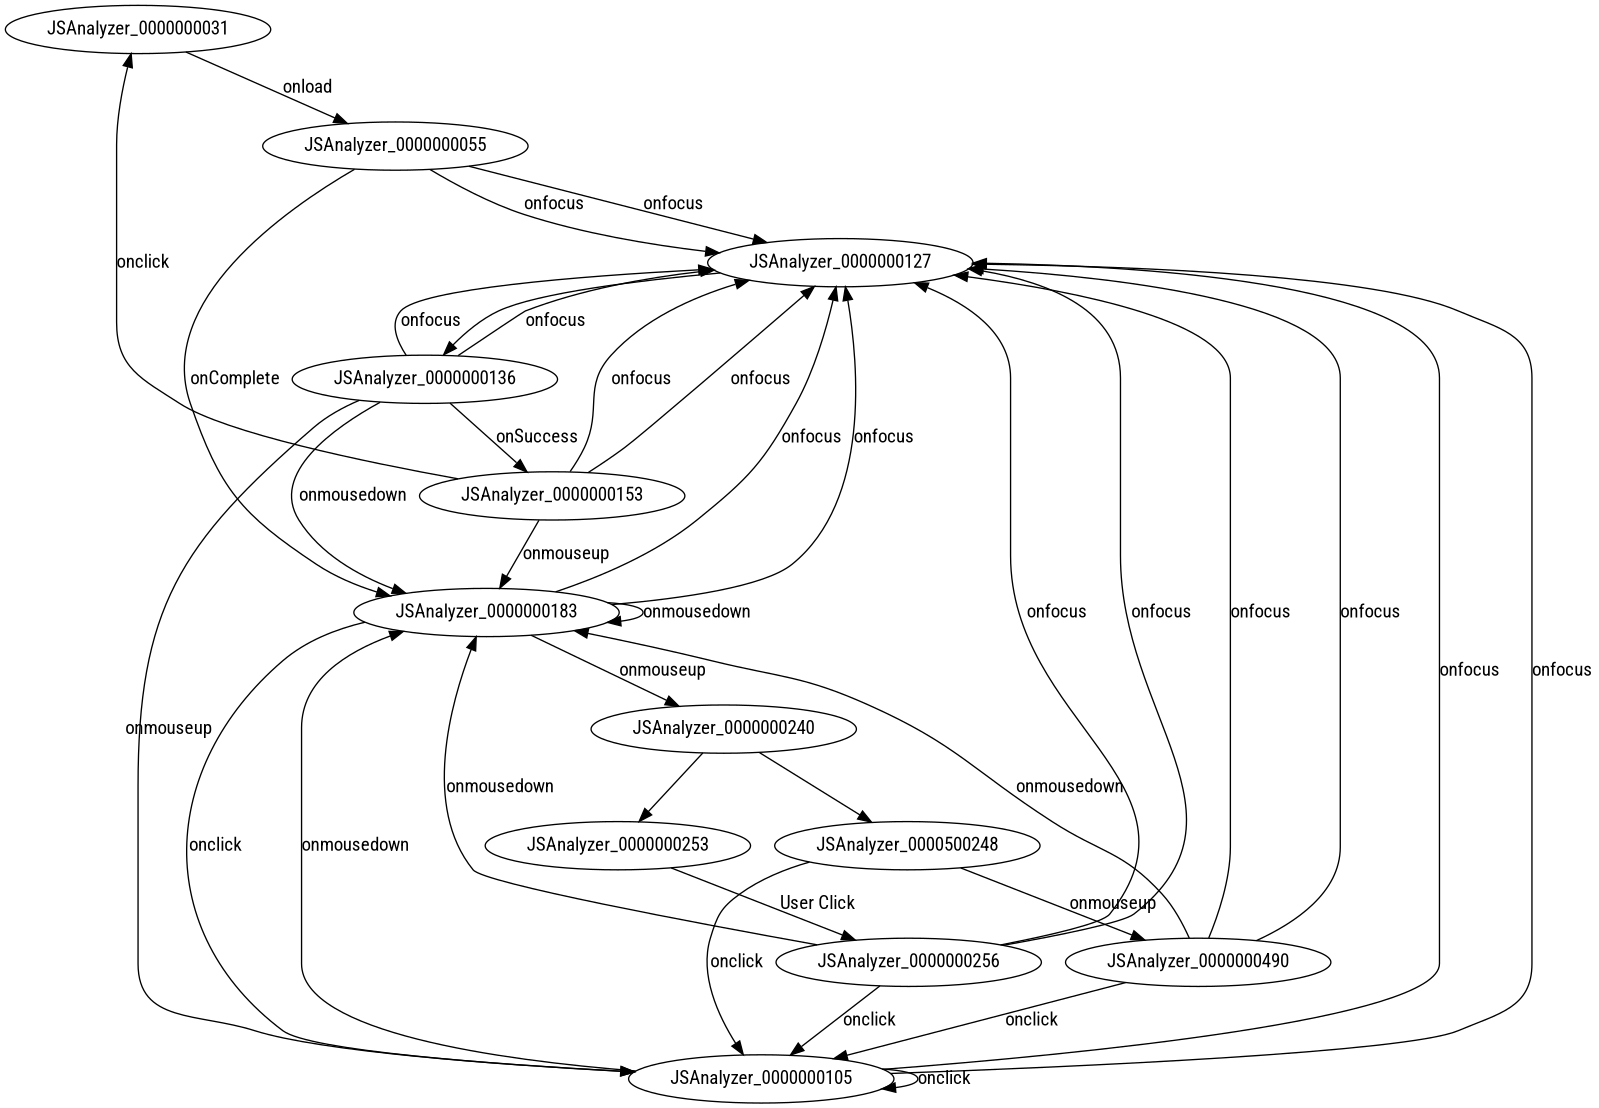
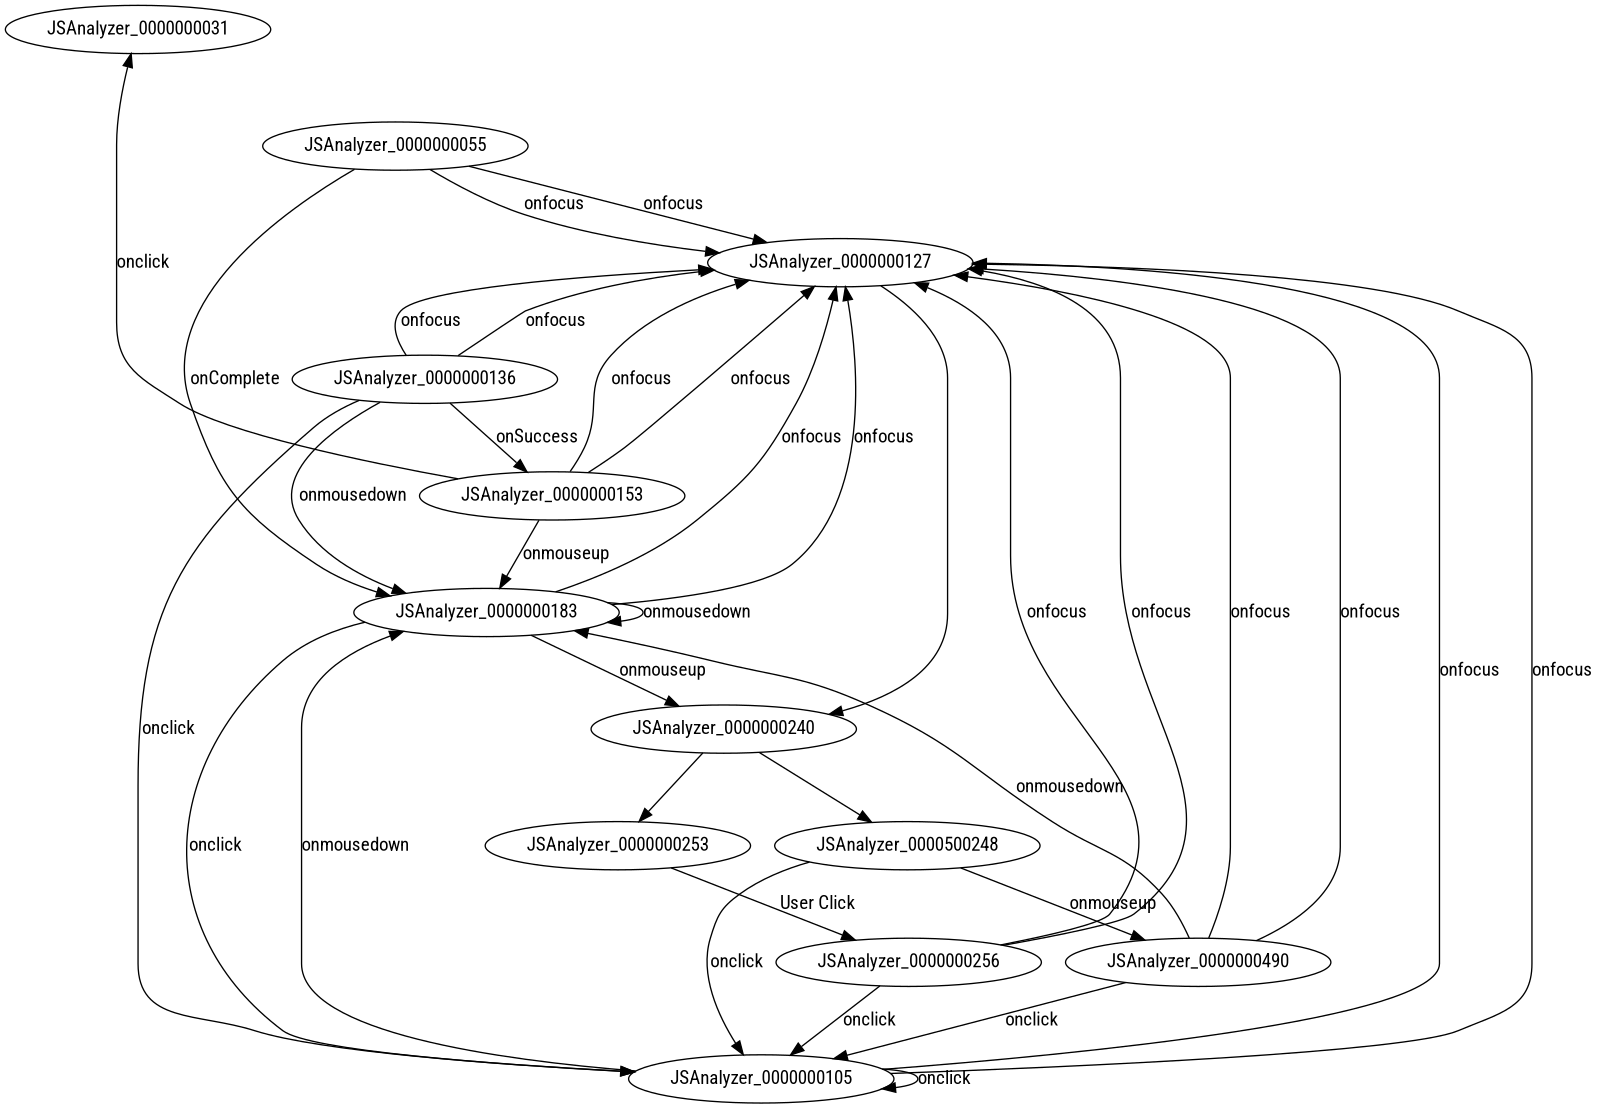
(260, 85) -> none
(532, 300) -> (948, 514)
(169, 729) -> (169, 729)
(531, 888) -> none
